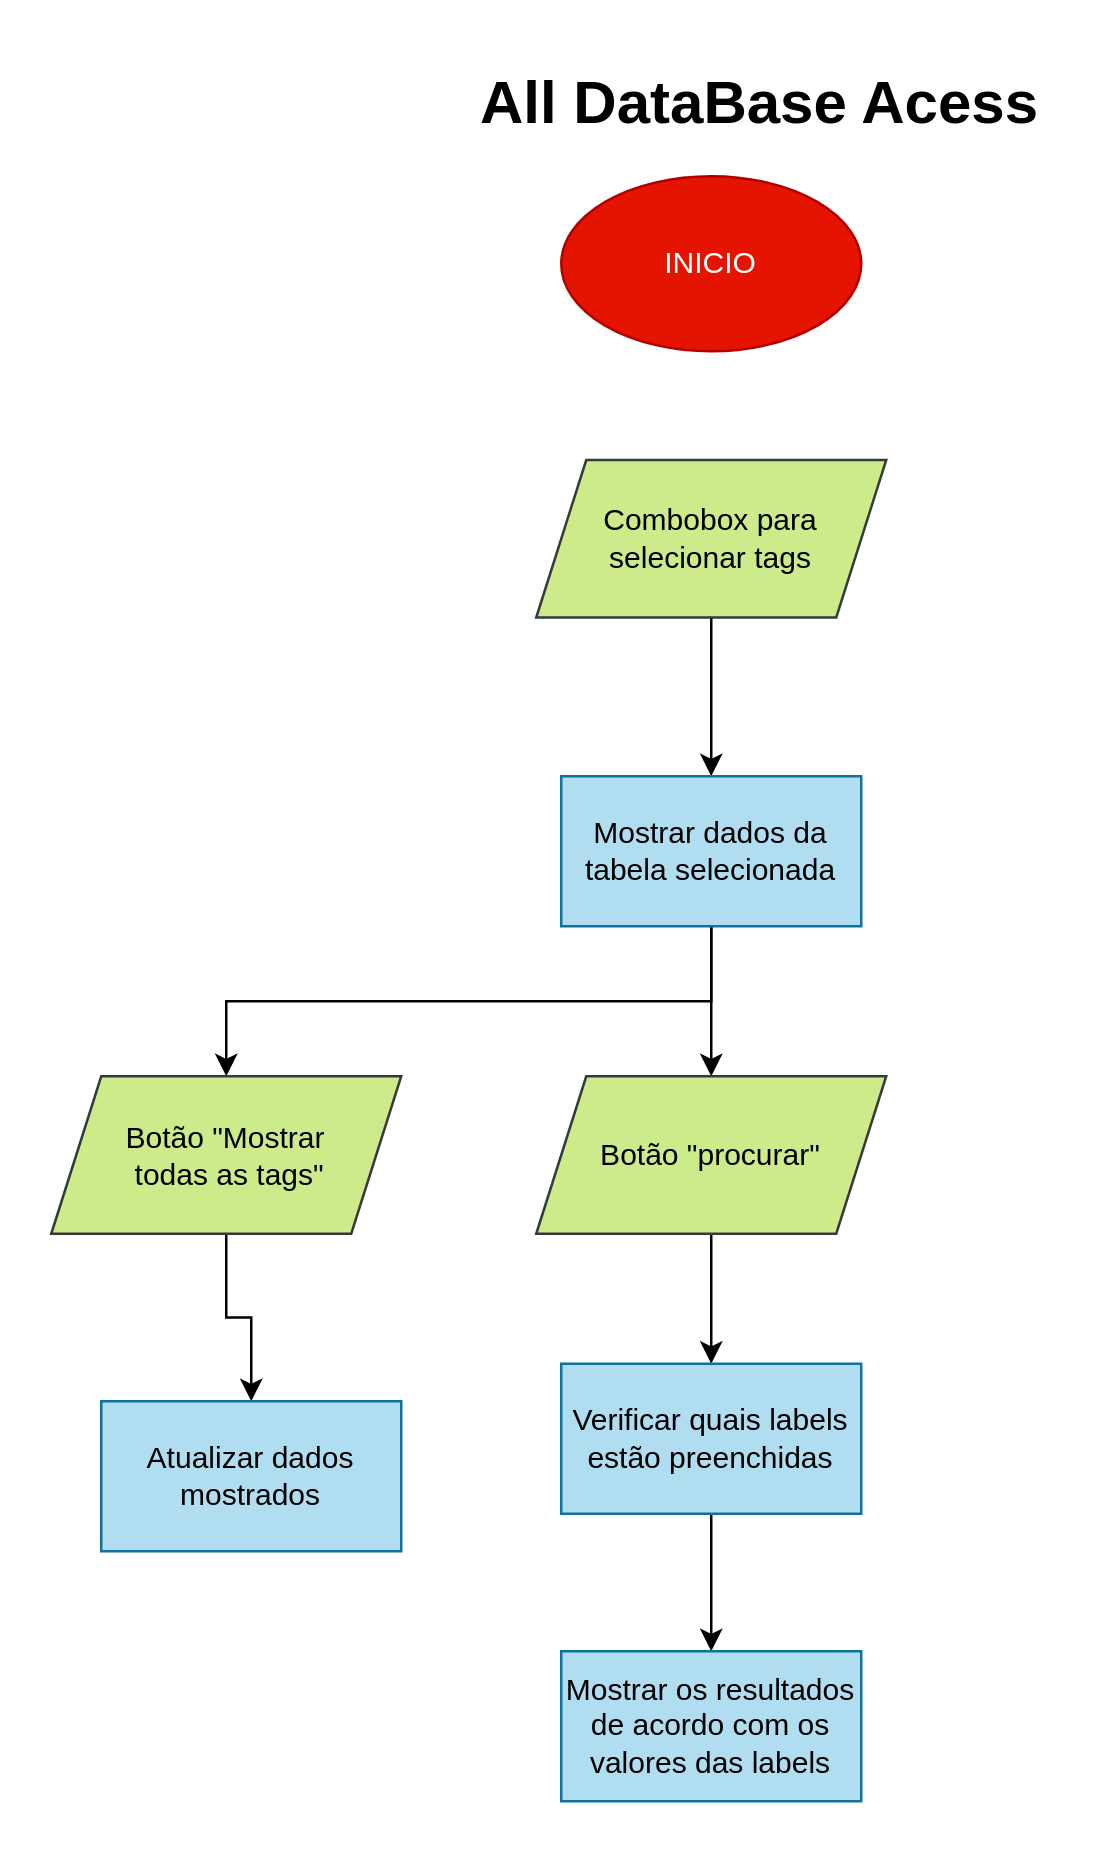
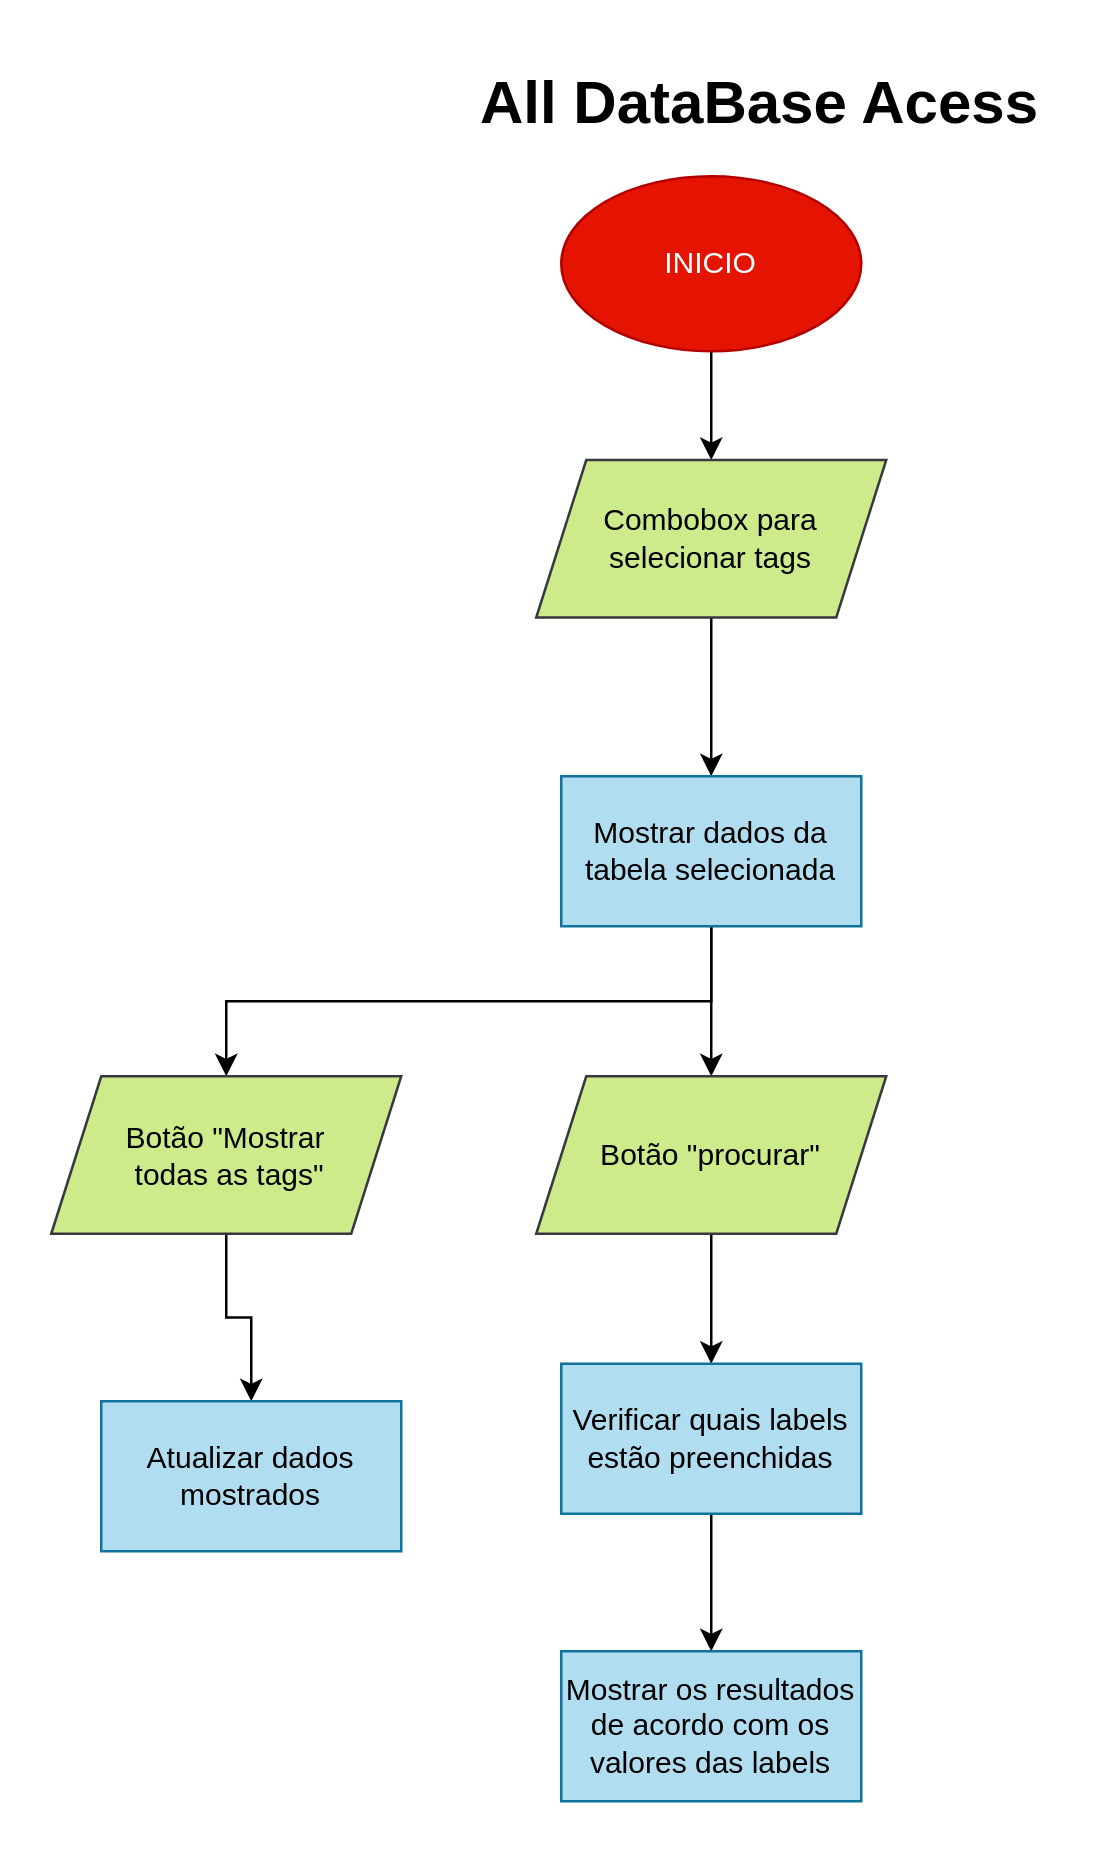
none -> (711, 398)
